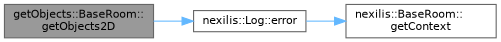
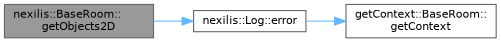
(79, 21) -> (79, 21)
(421, 21) -> (421, 21)
